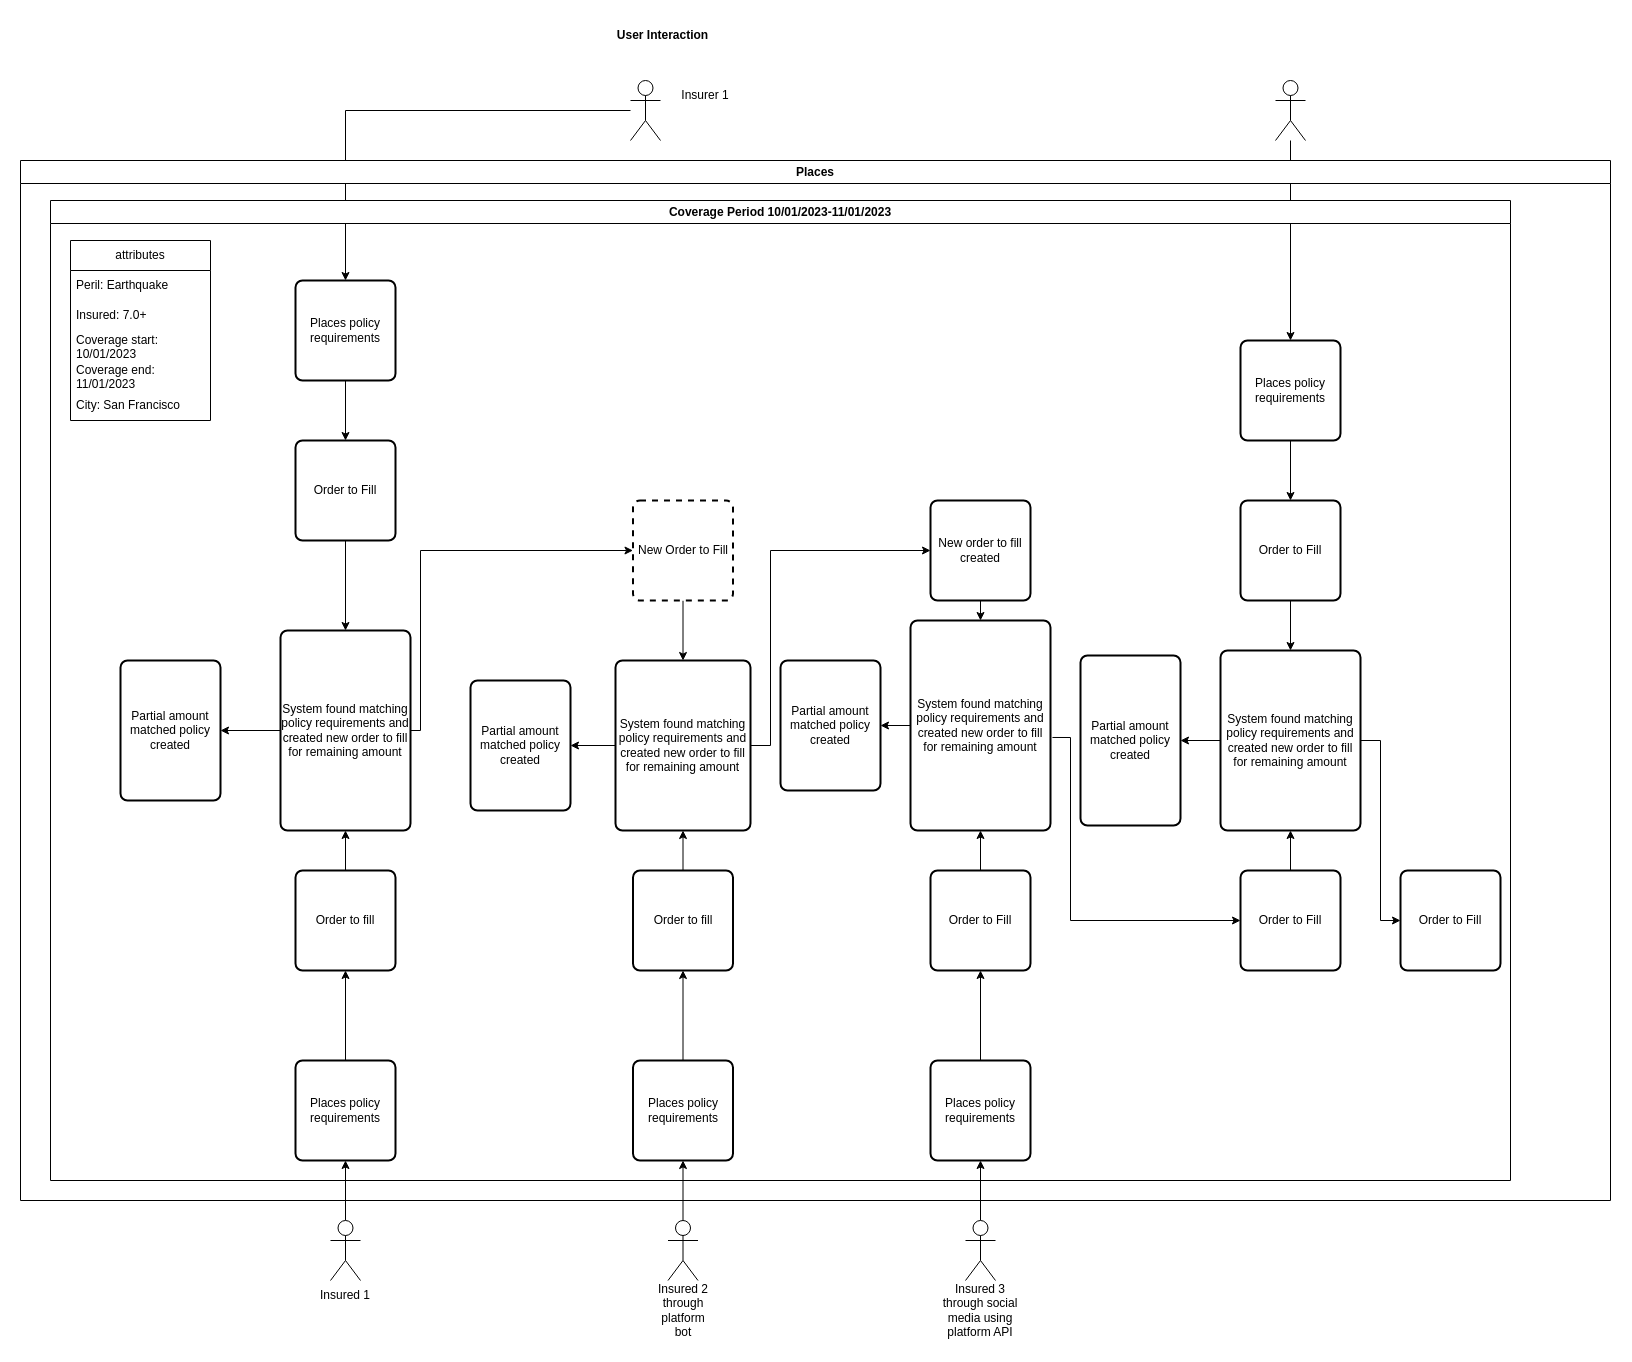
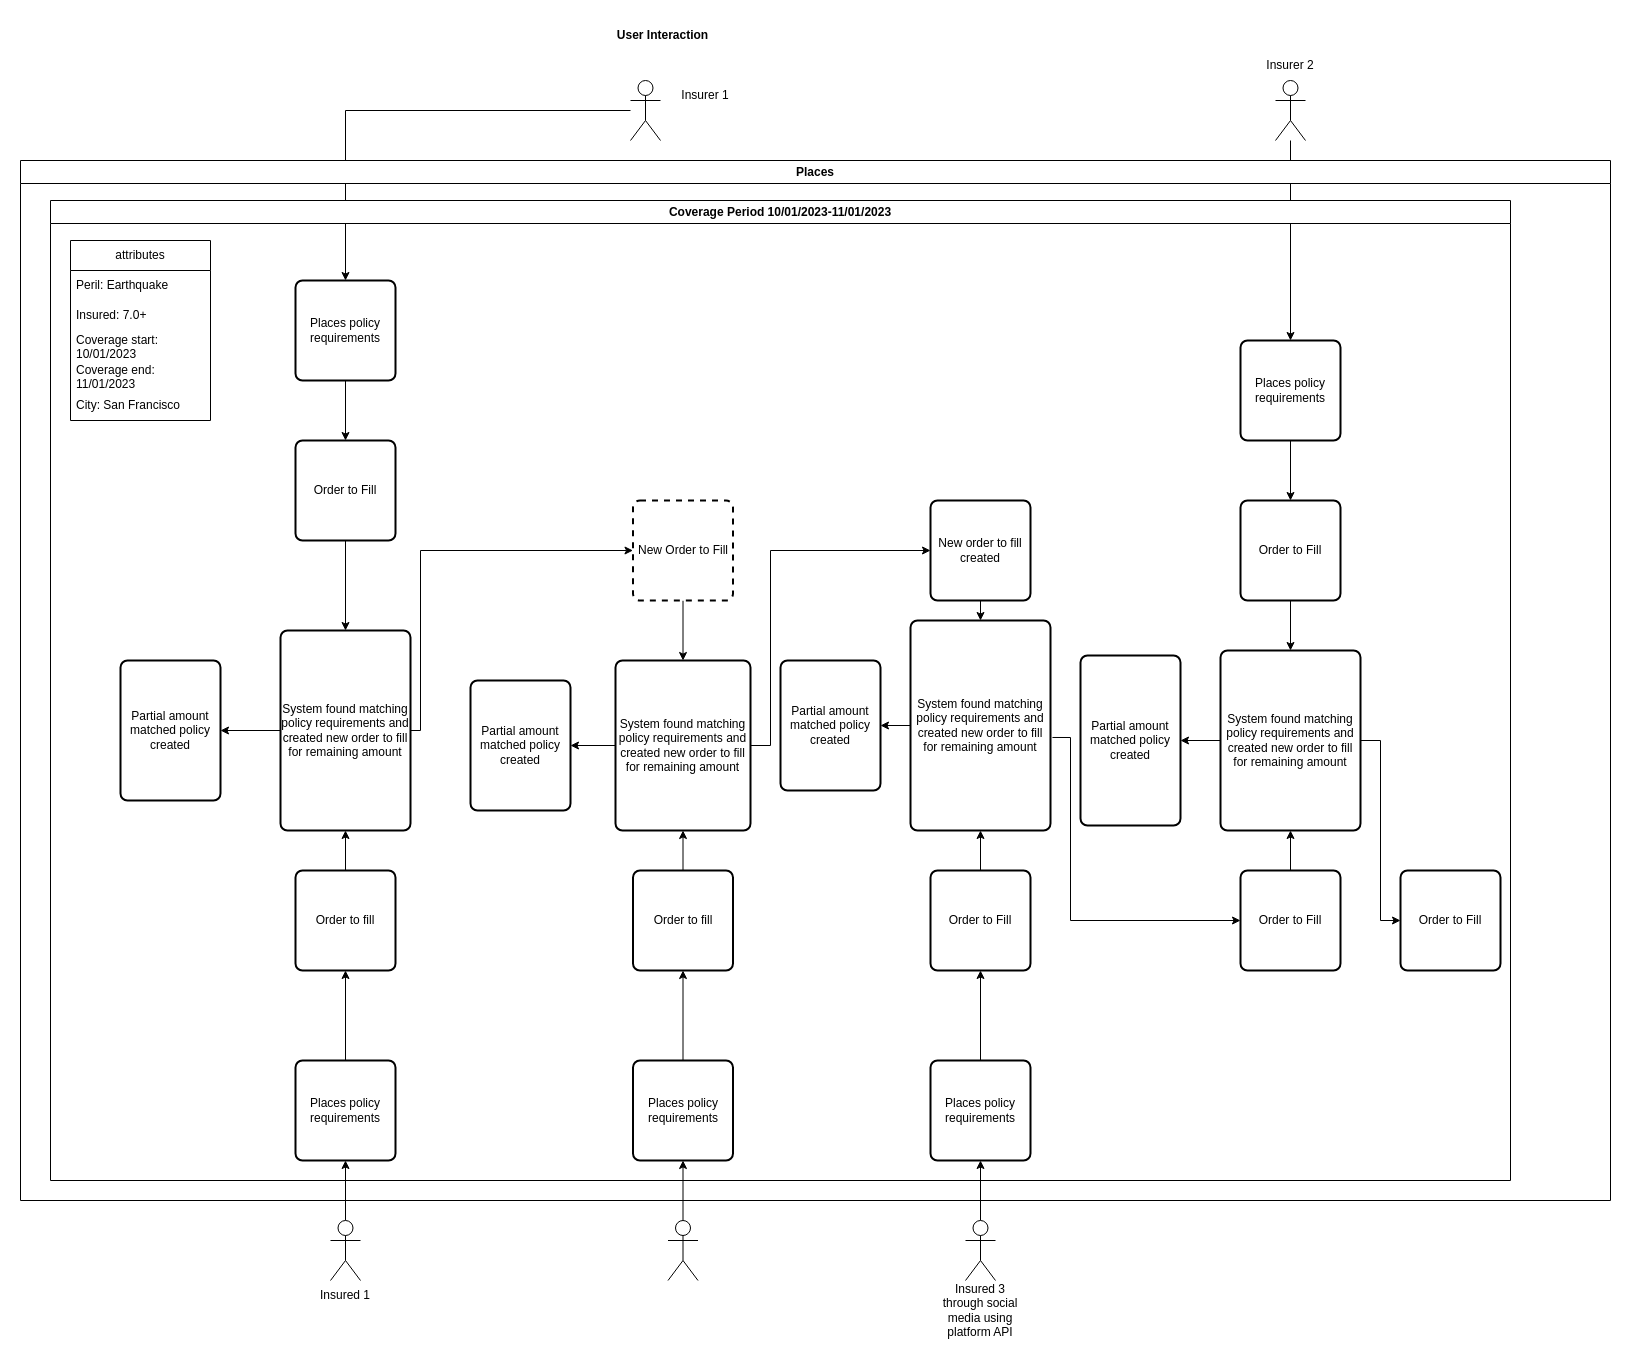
none -> (1291, 66)
(683, 1311) -> none
